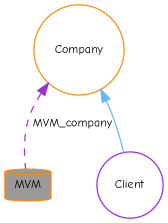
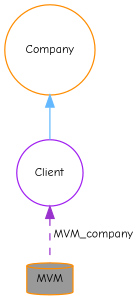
(26, 130) -> (50, 241)
